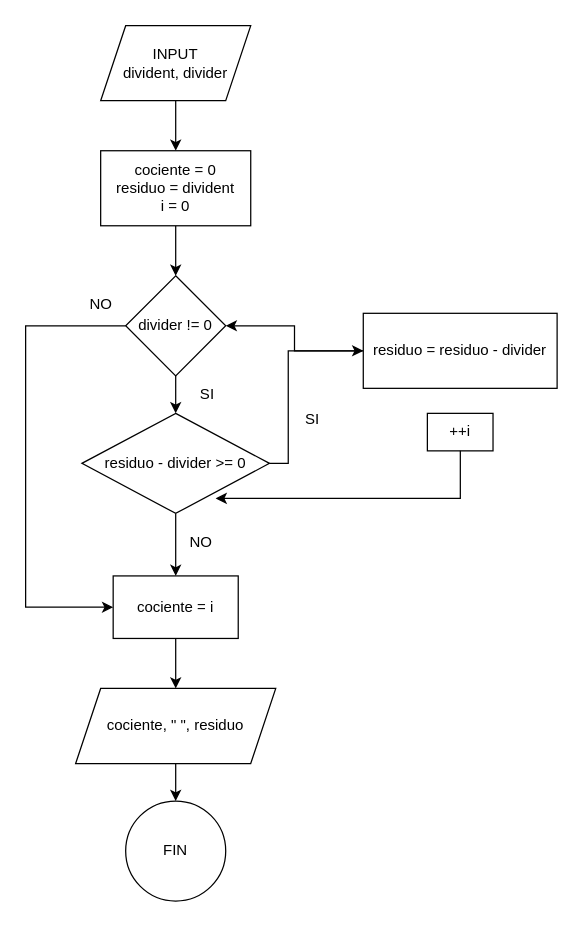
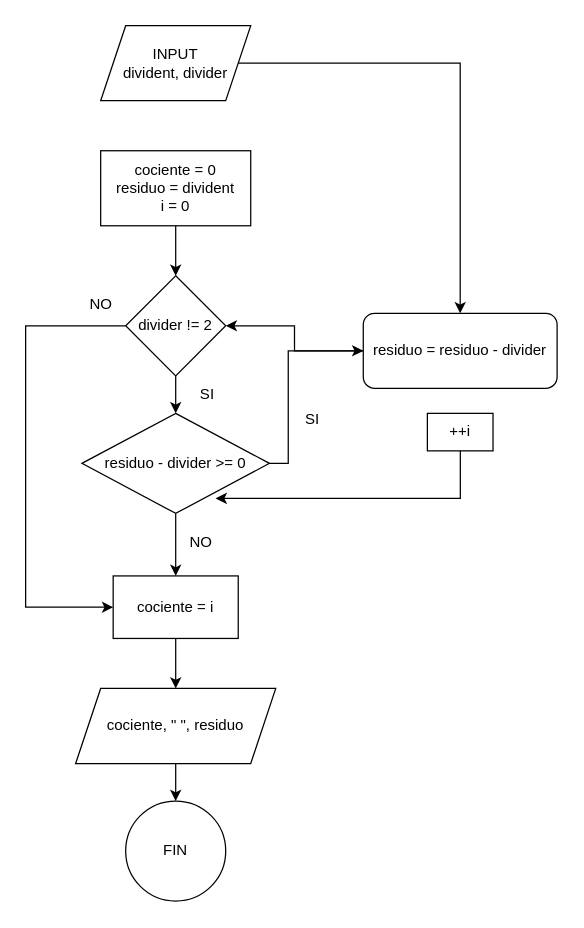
(176, 122) -> (460, 73)
(176, 326) -> (176, 326)
(460, 351) -> (460, 351)
